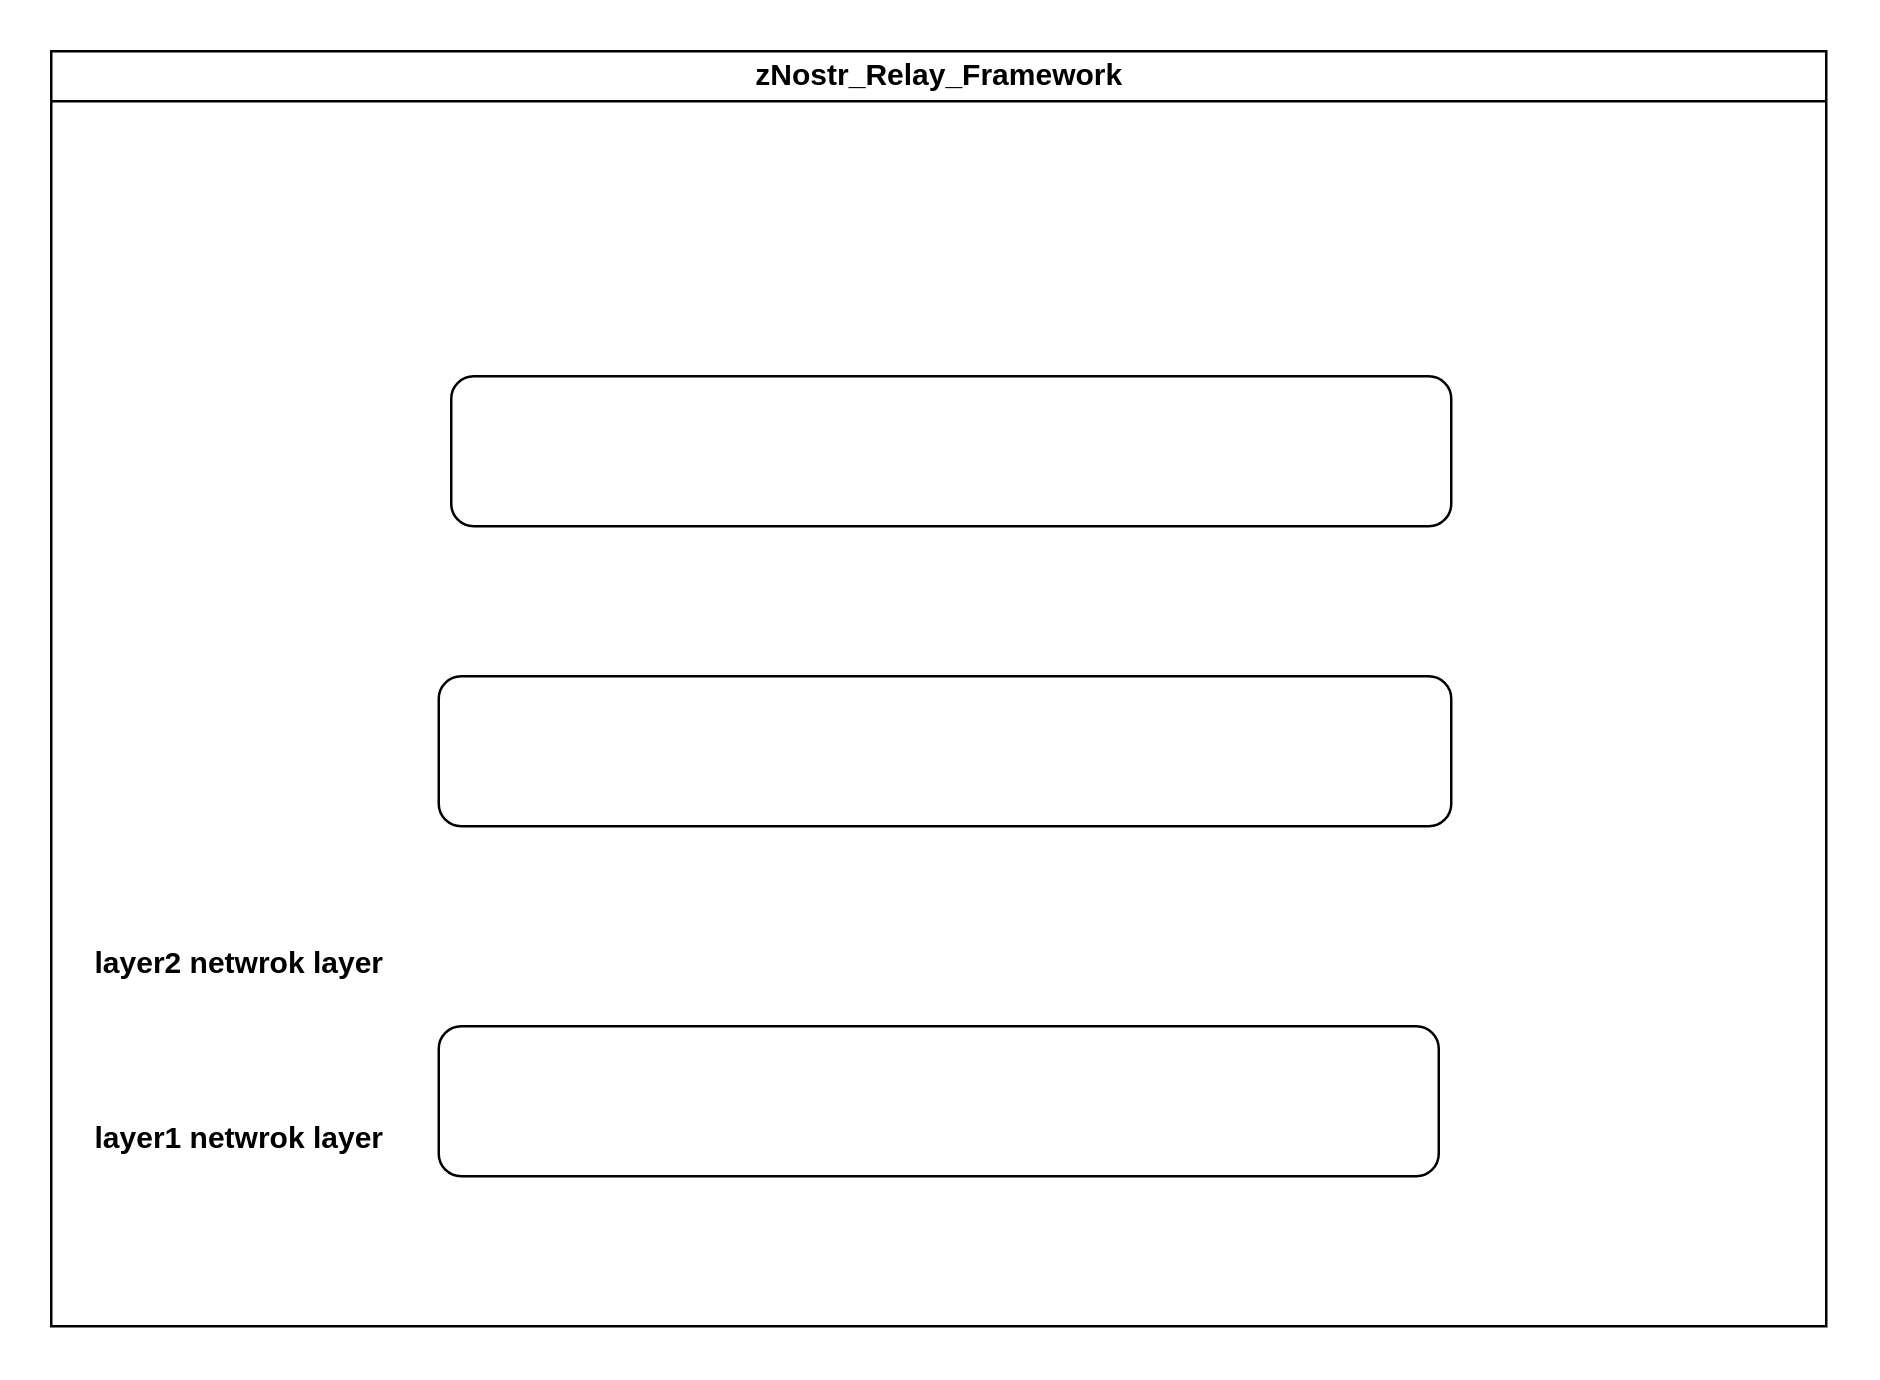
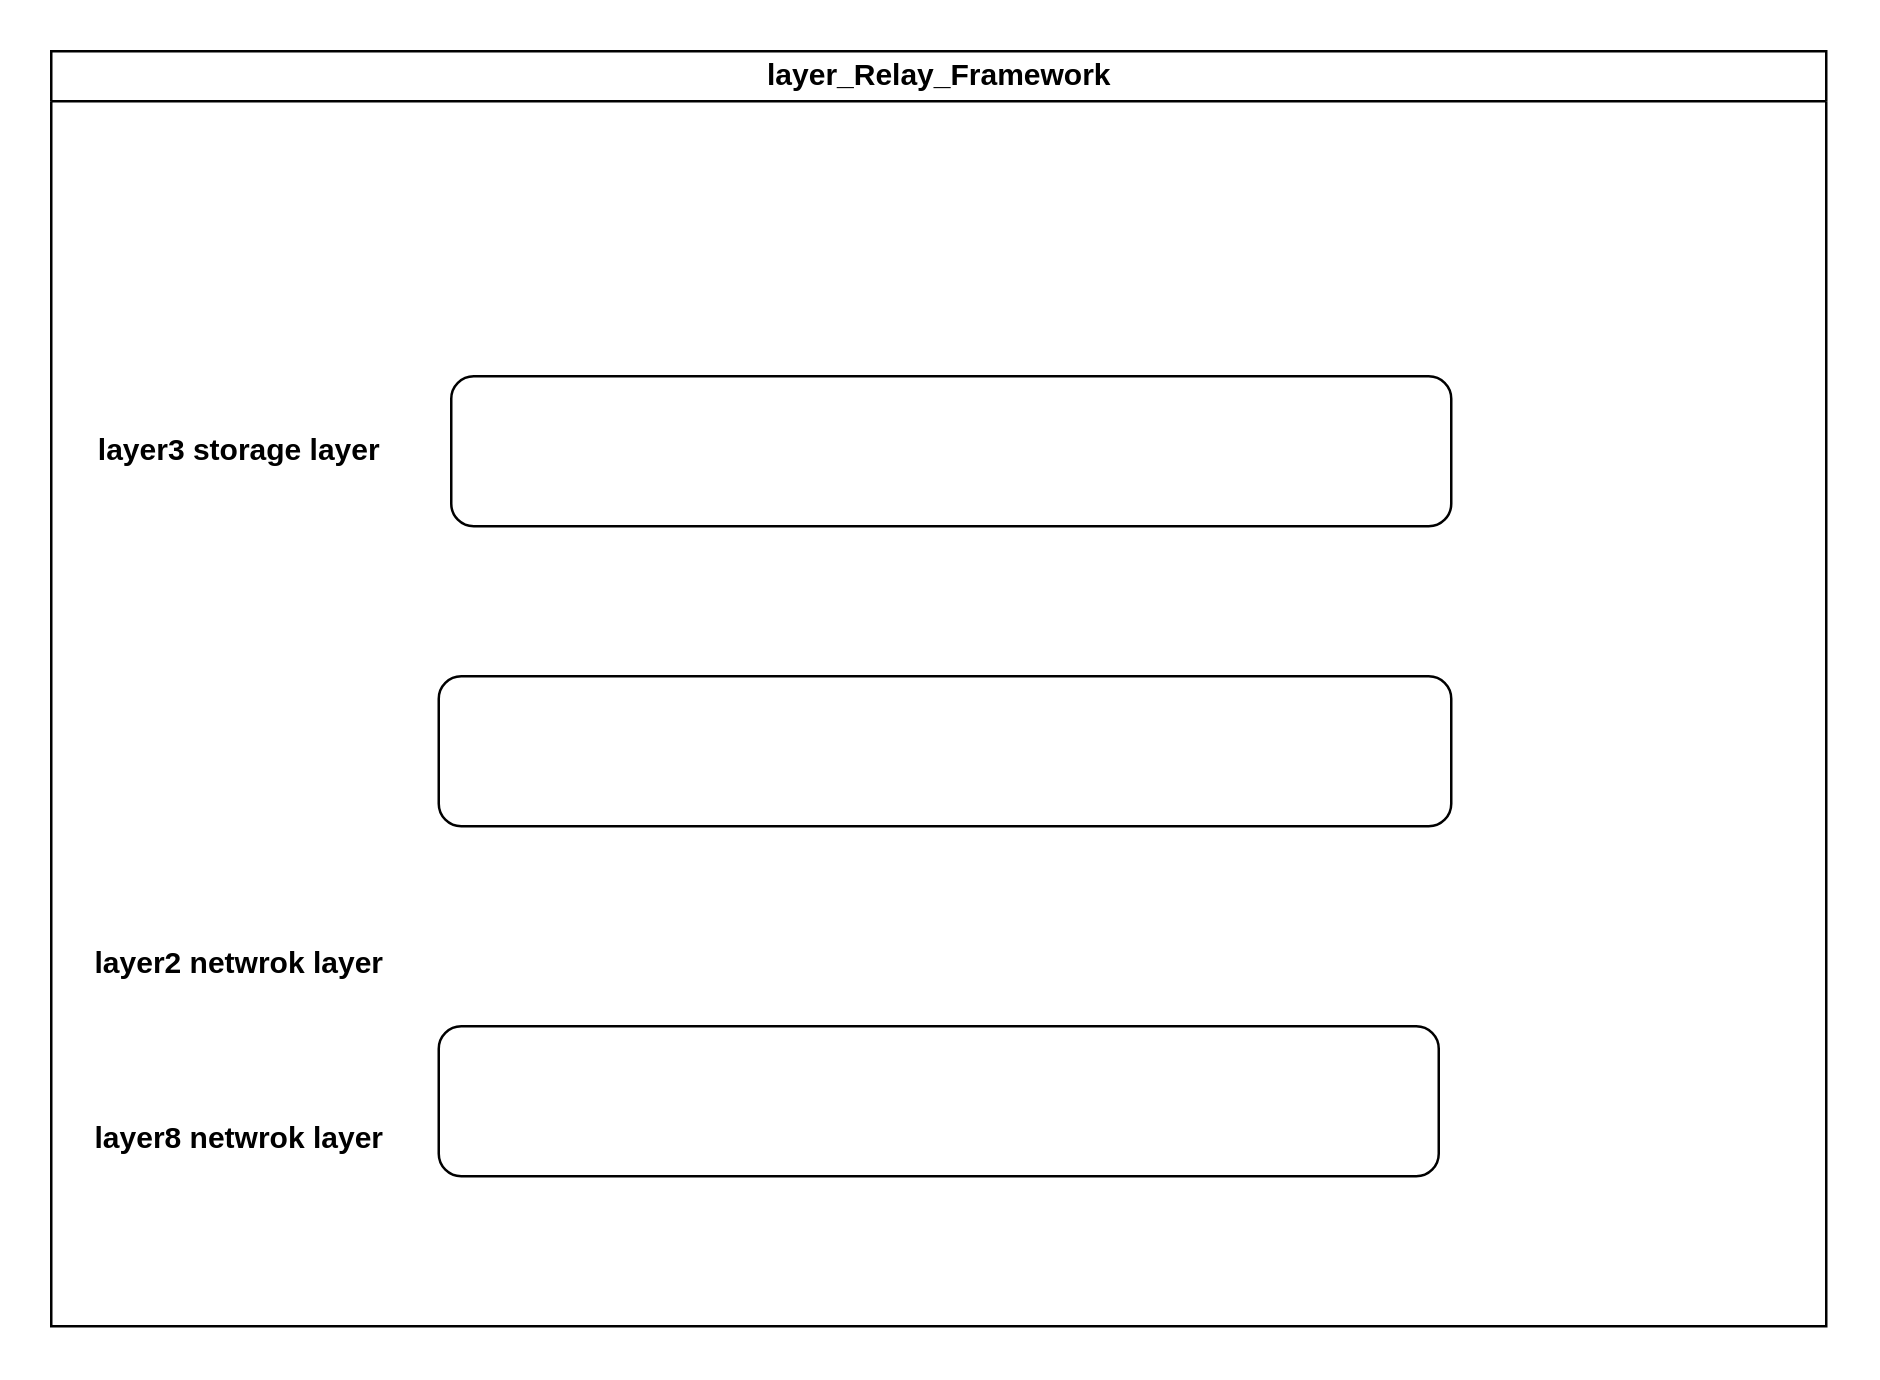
(940, 76) -> (940, 76)
none -> (239, 451)
(240, 1139) -> (240, 1139)
